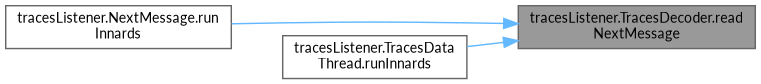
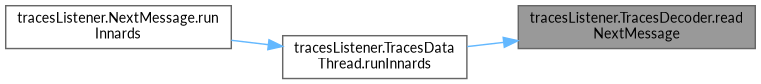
(368, 22) -> (250, 42)
